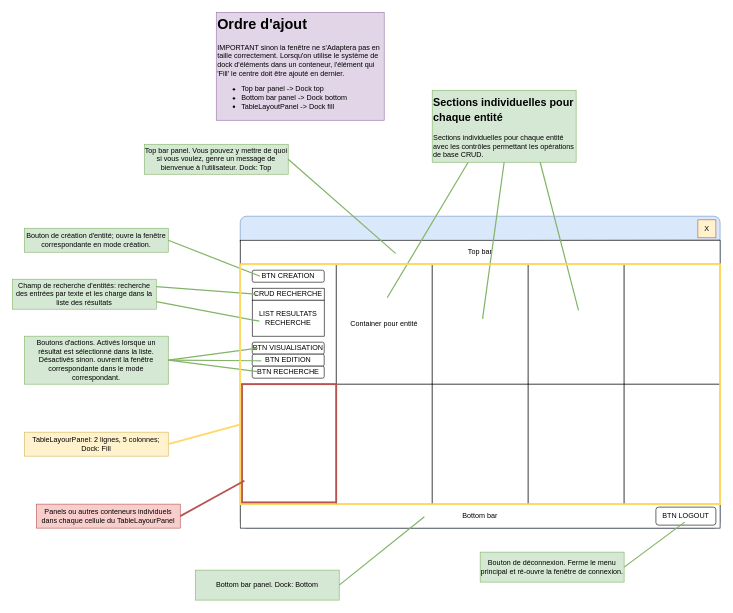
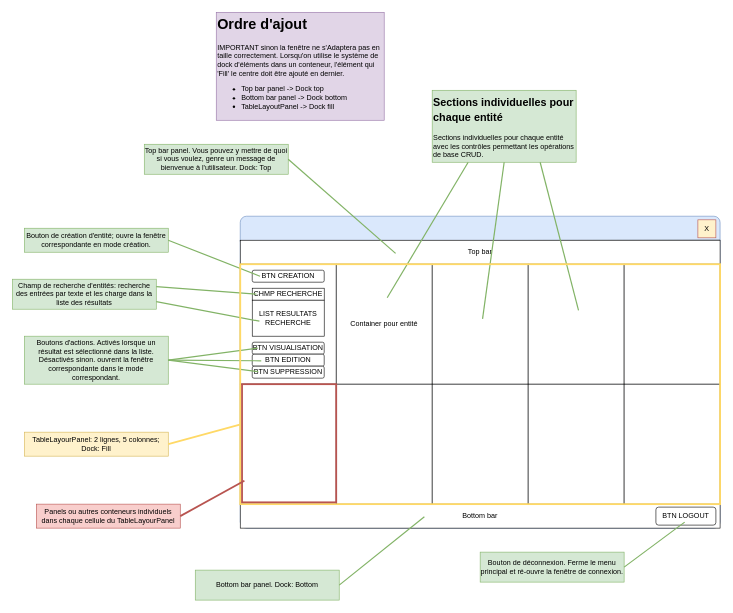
(288, 294) -> (288, 294)
(288, 372) -> (288, 372)
